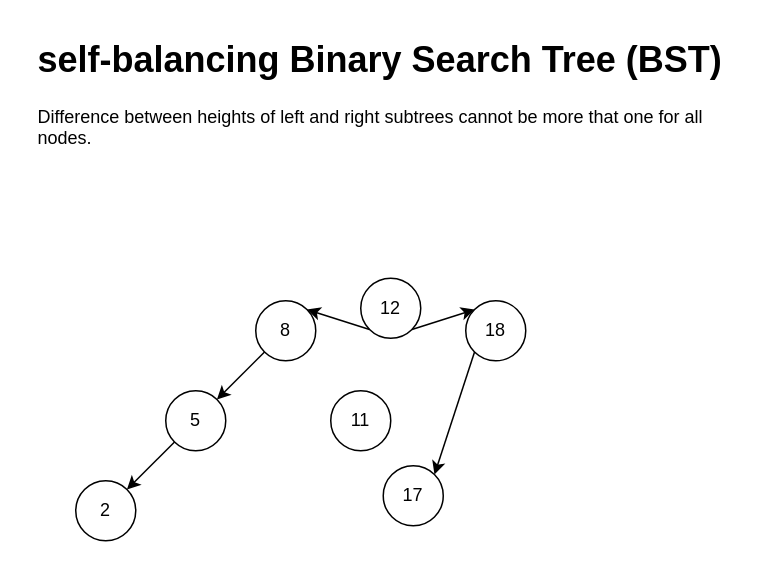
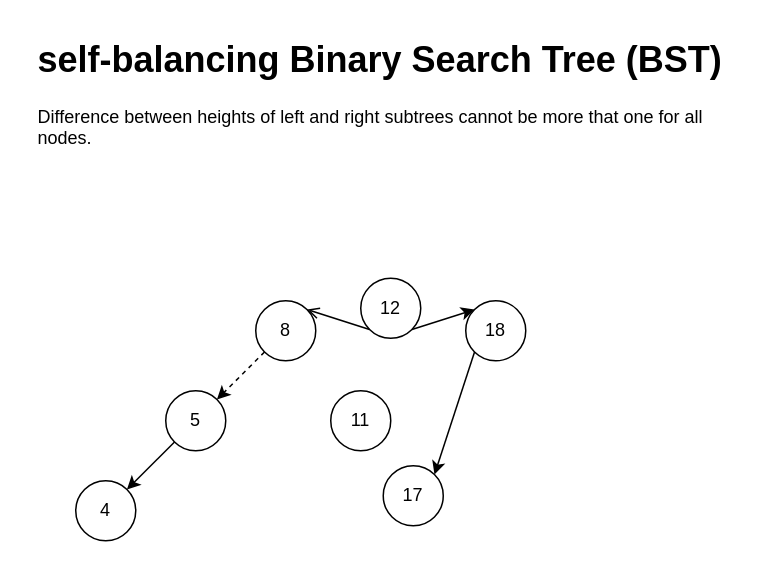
(318, 313) -> (315, 312)
(244, 372) -> (244, 372)
(106, 511) -> (106, 511)
